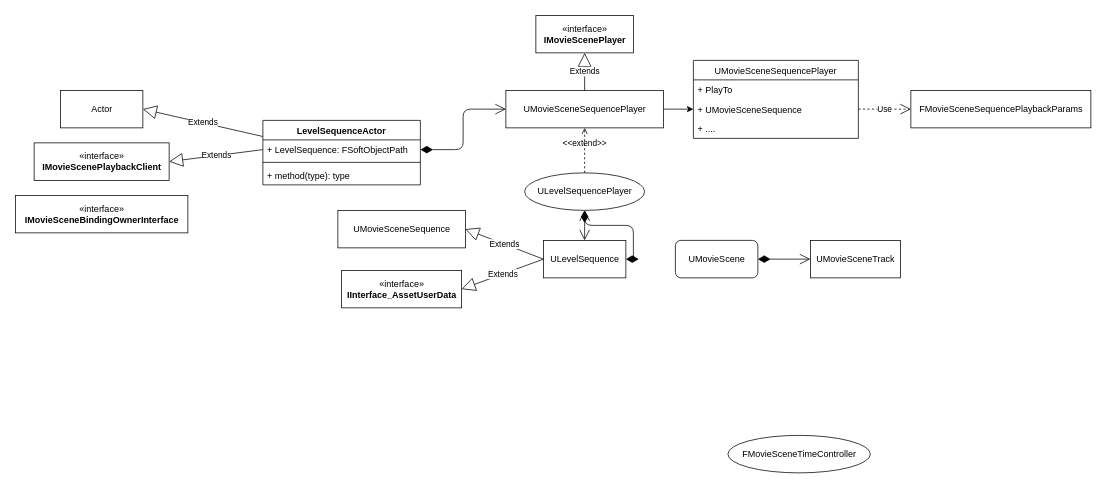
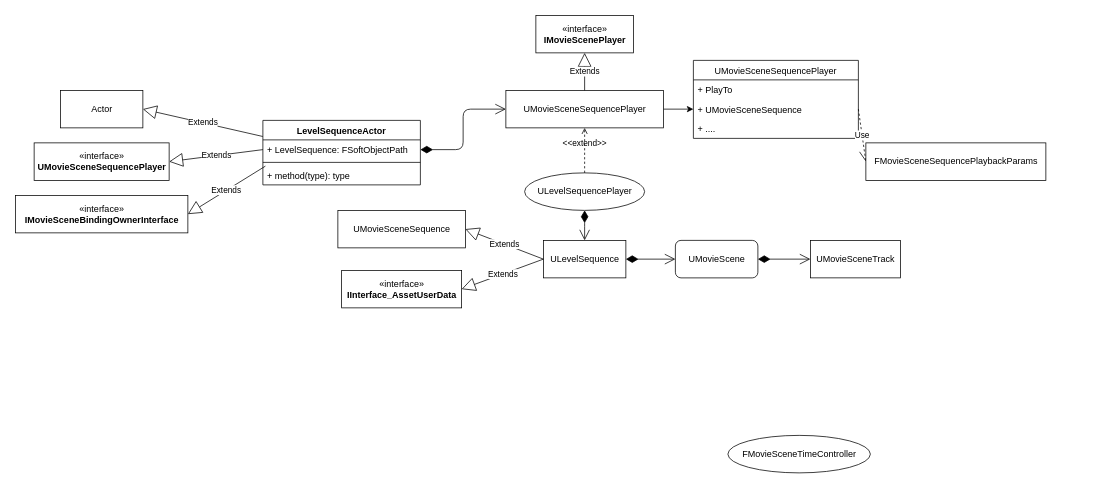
(1001, 109) -> (956, 162)
(102, 162) -> (102, 162)
none -> (233, 186)
(625, 225) -> (655, 259)
